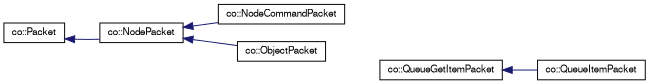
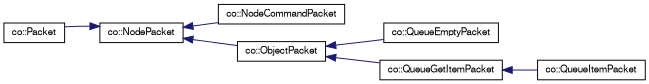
none -> (441, 33)
(87, 39) -> (77, 26)
none -> (358, 60)
